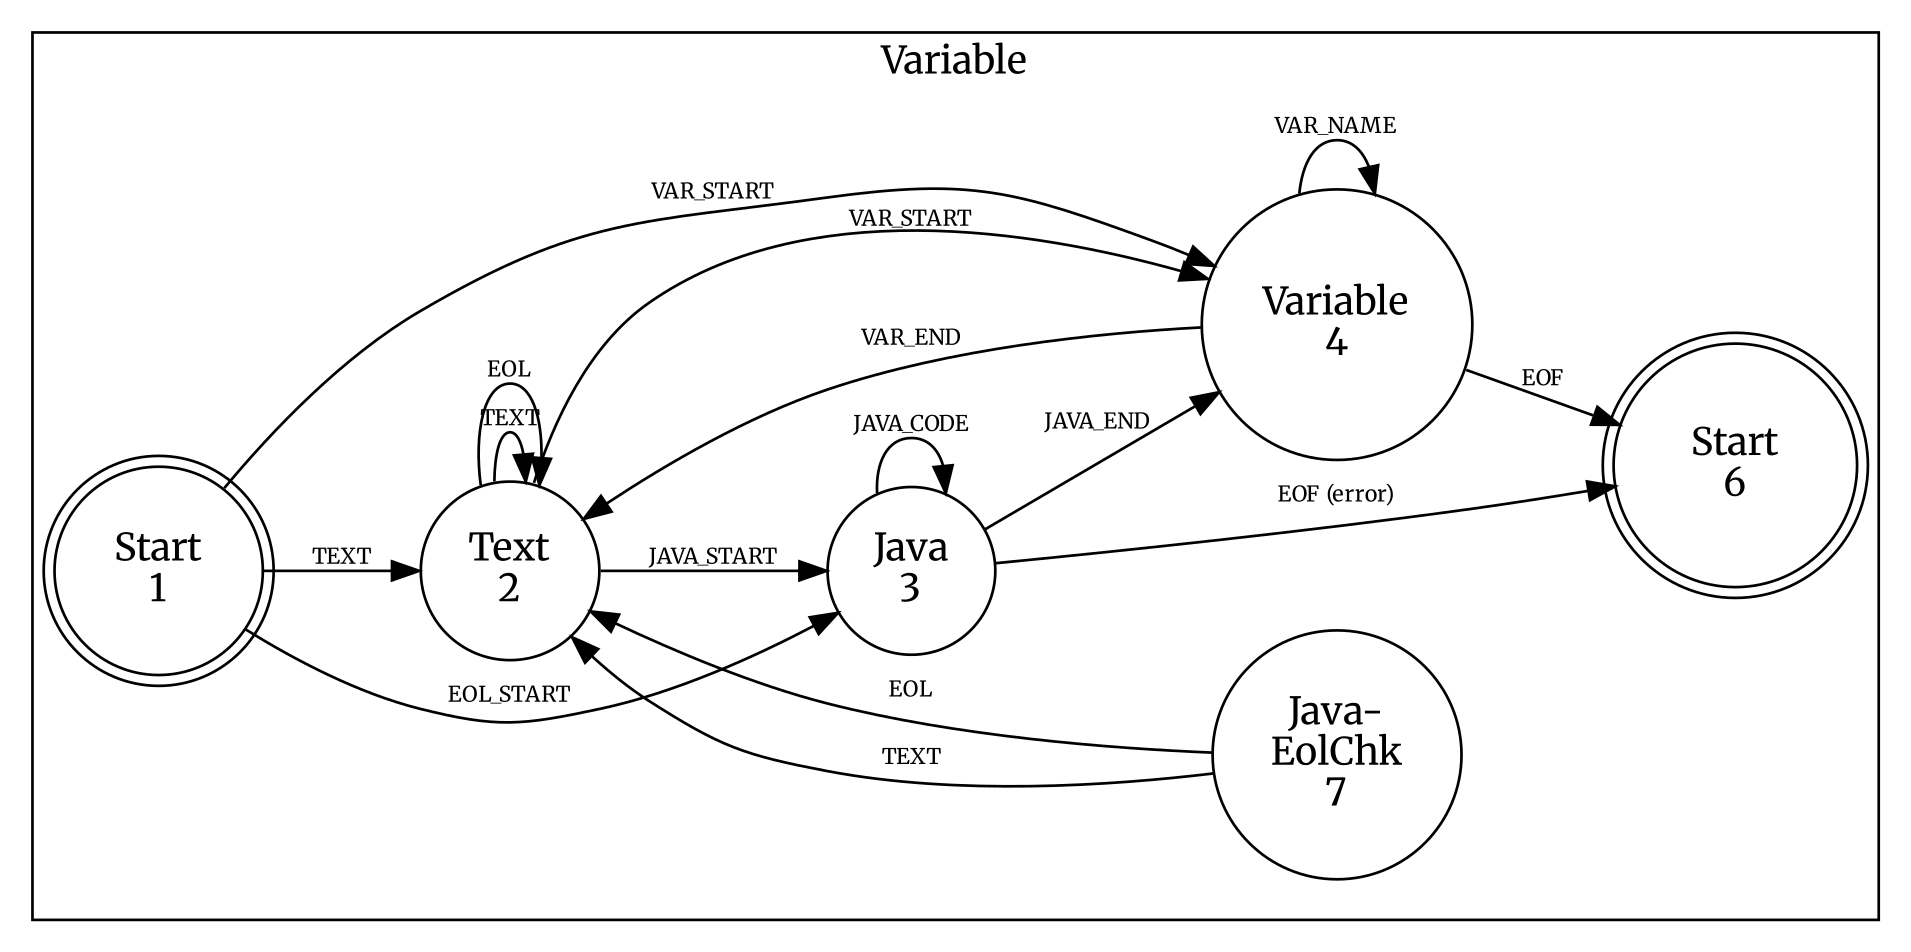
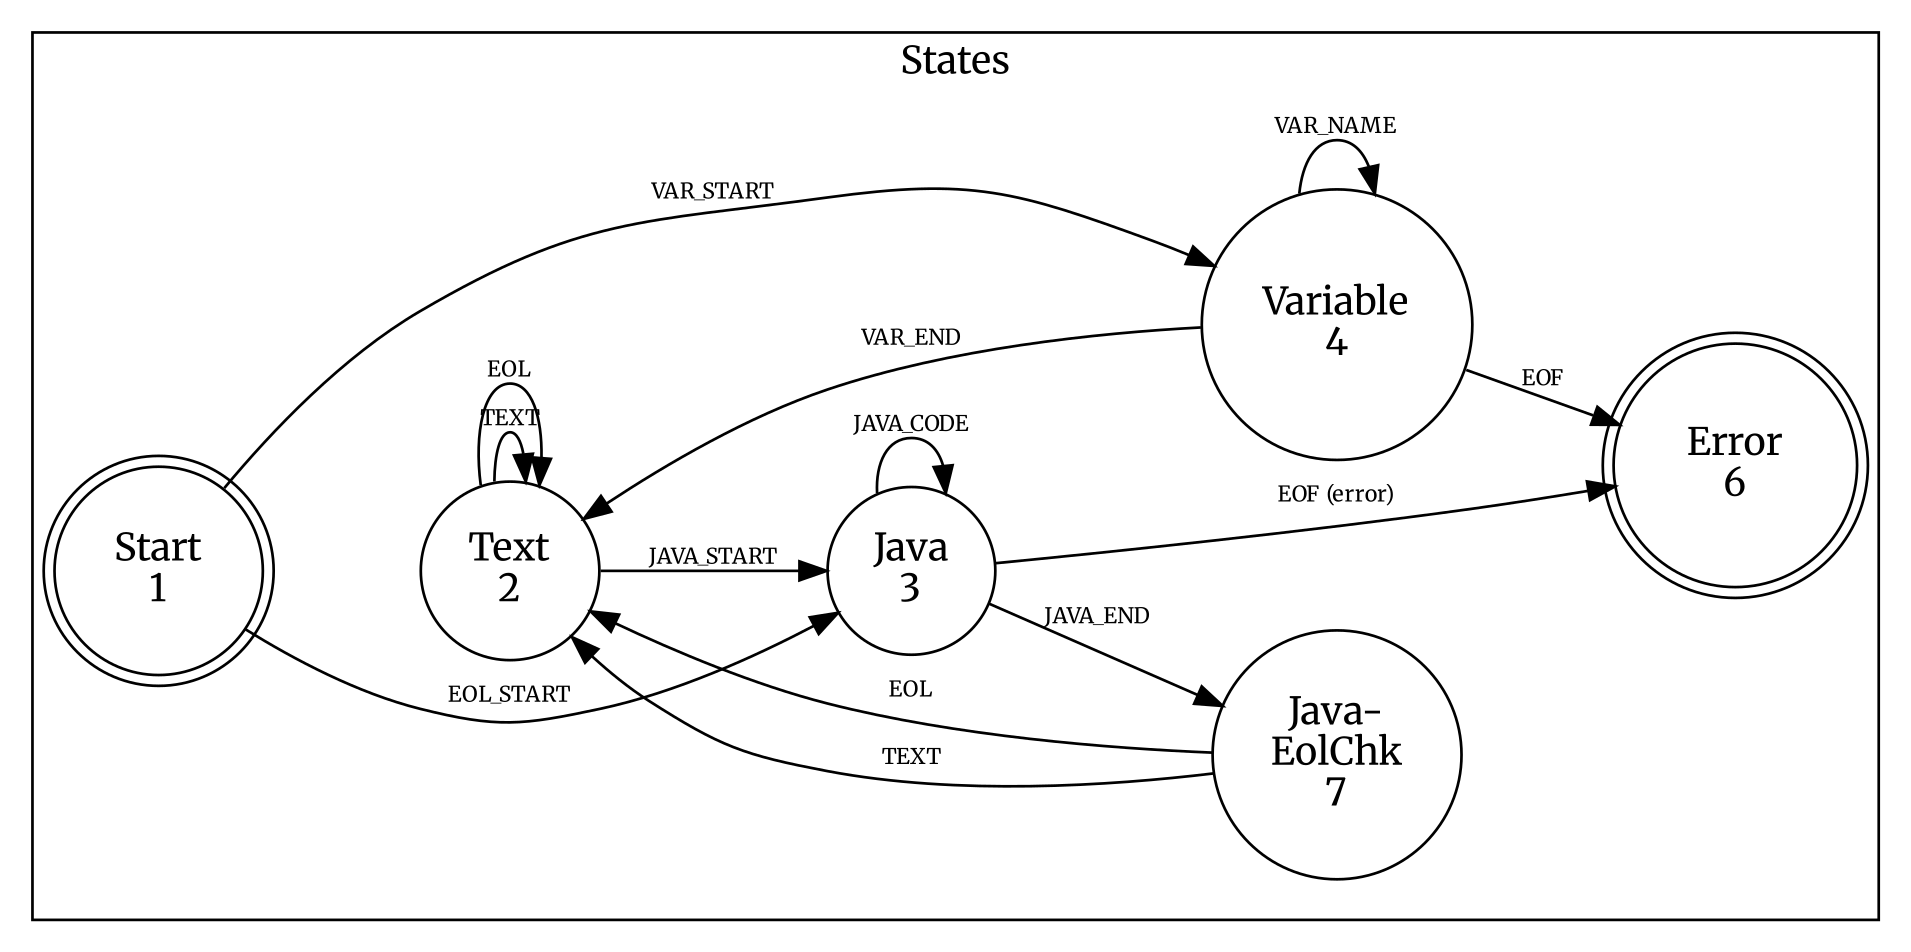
(956, 64) -> (956, 64)
(803, 242) -> none
(1735, 465) -> (1735, 465)
(1090, 468) -> (1094, 649)
(327, 571) -> none
